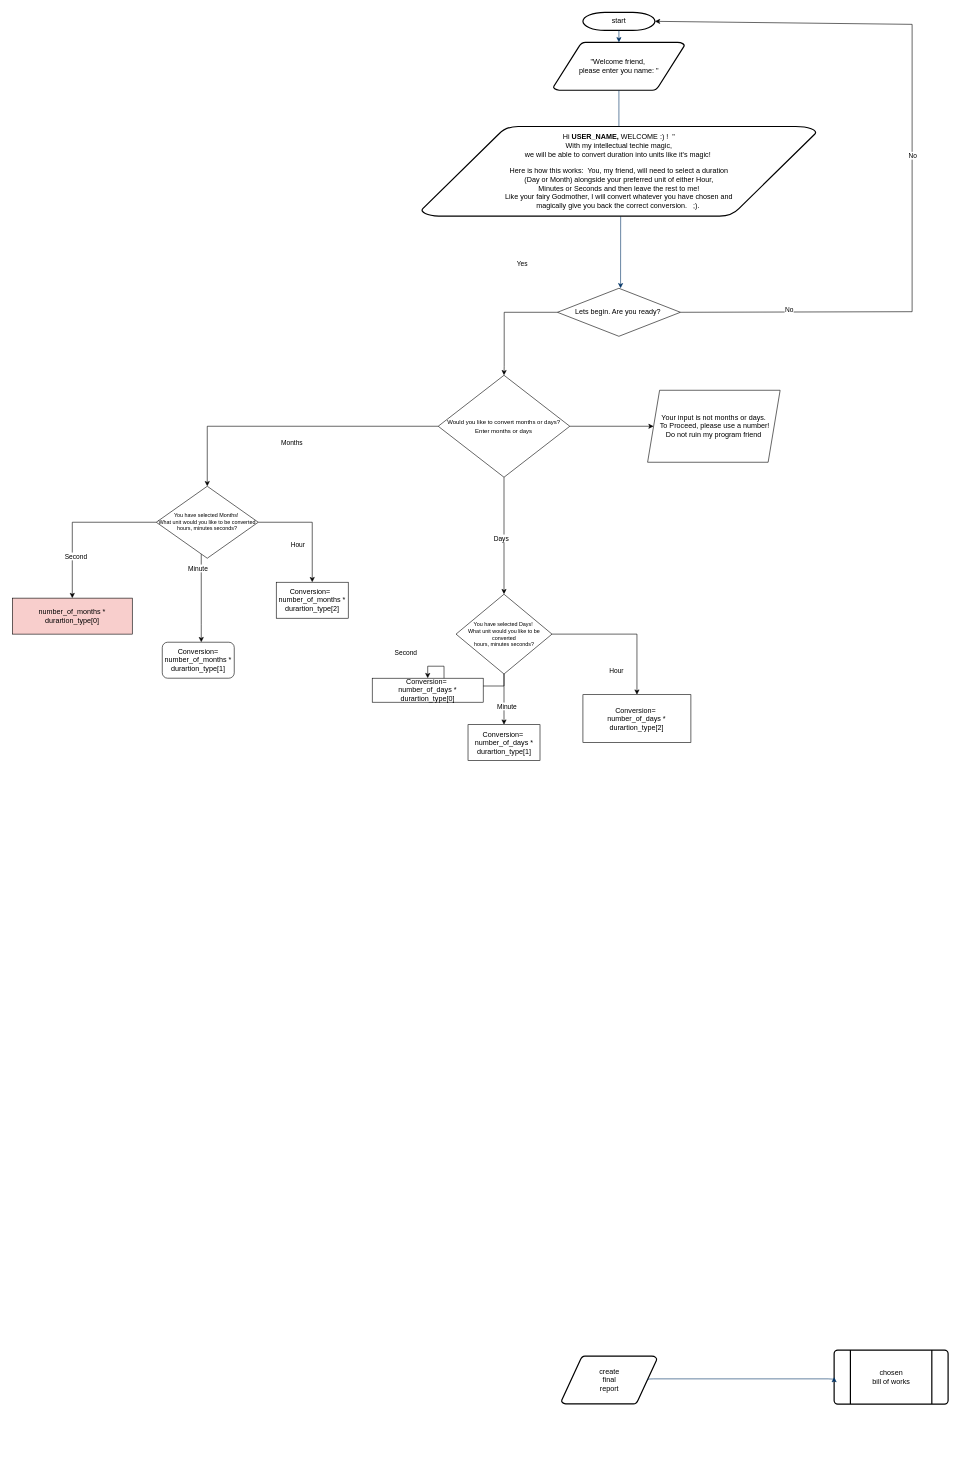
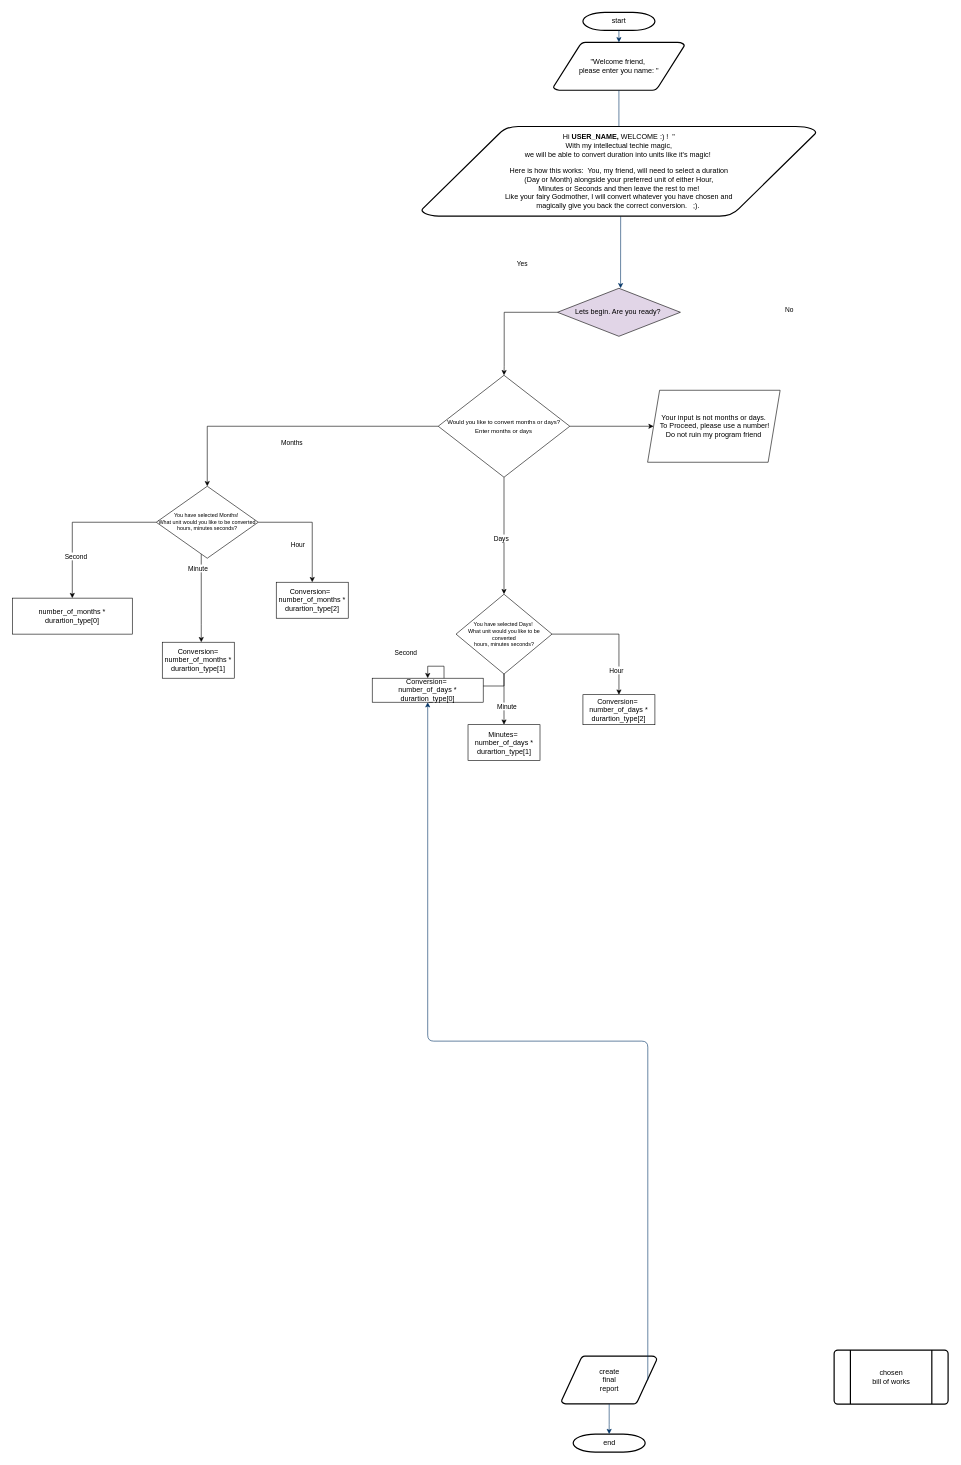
(840, 23) -> none
(619, 312) -> (619, 312)
(72, 616) -> (72, 616)
(198, 660) -> (198, 660)
(637, 719) -> (619, 710)
(504, 743) -> (504, 743)
(833, 1379) -> (646, 1043)
none -> (609, 1428)
none -> (609, 1443)
